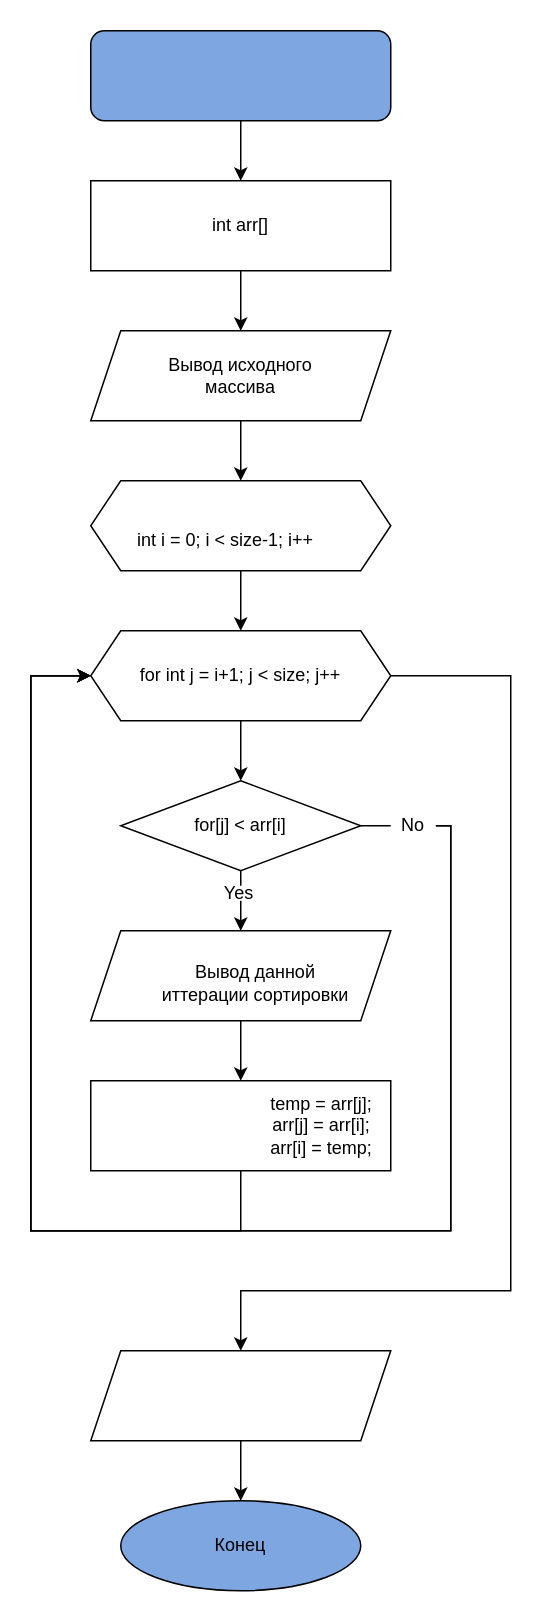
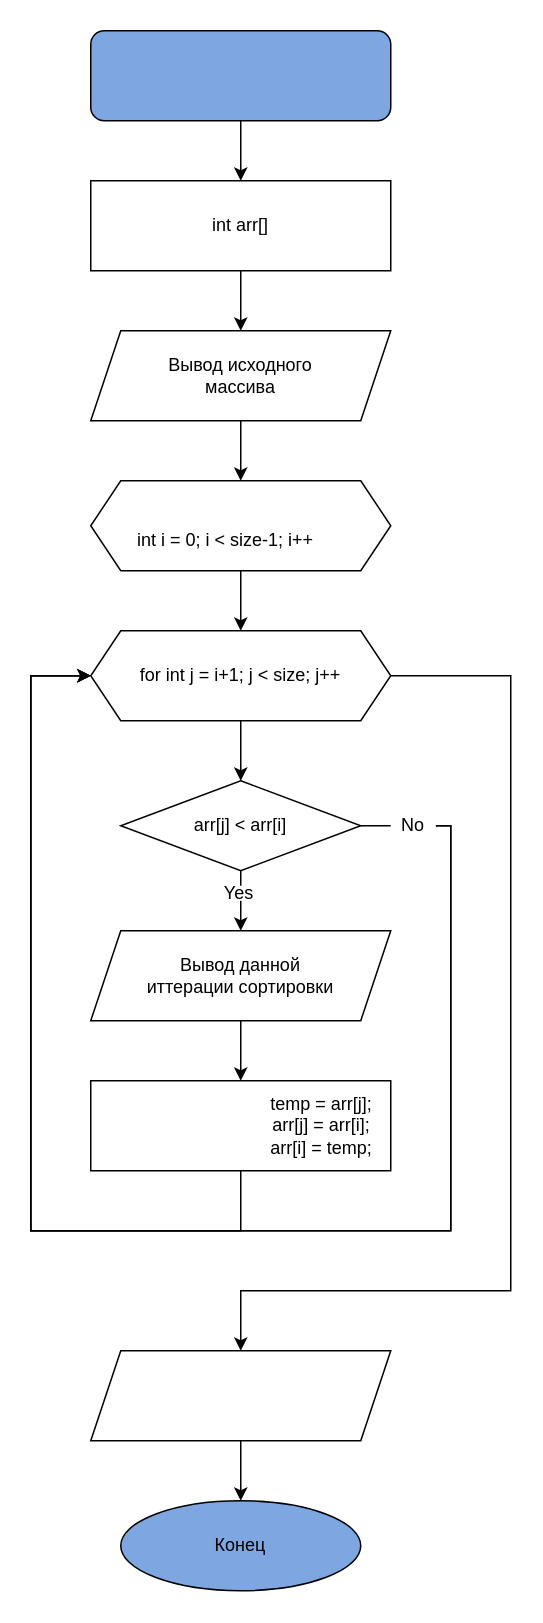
(241, 826) -> (241, 826)
(256, 983) -> (241, 976)
